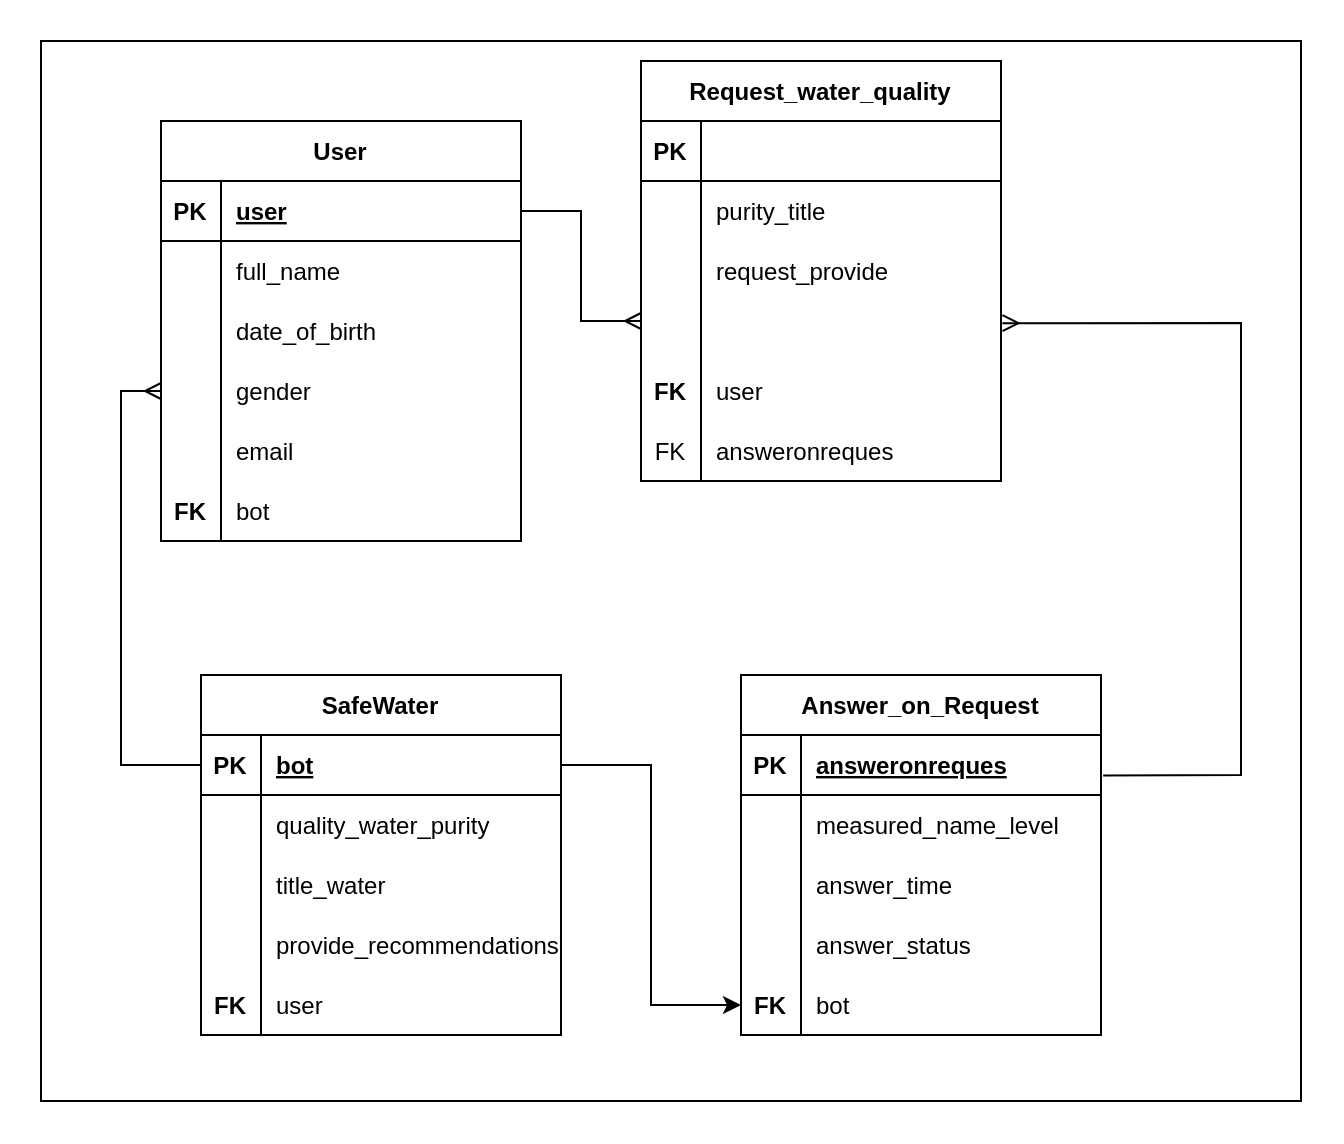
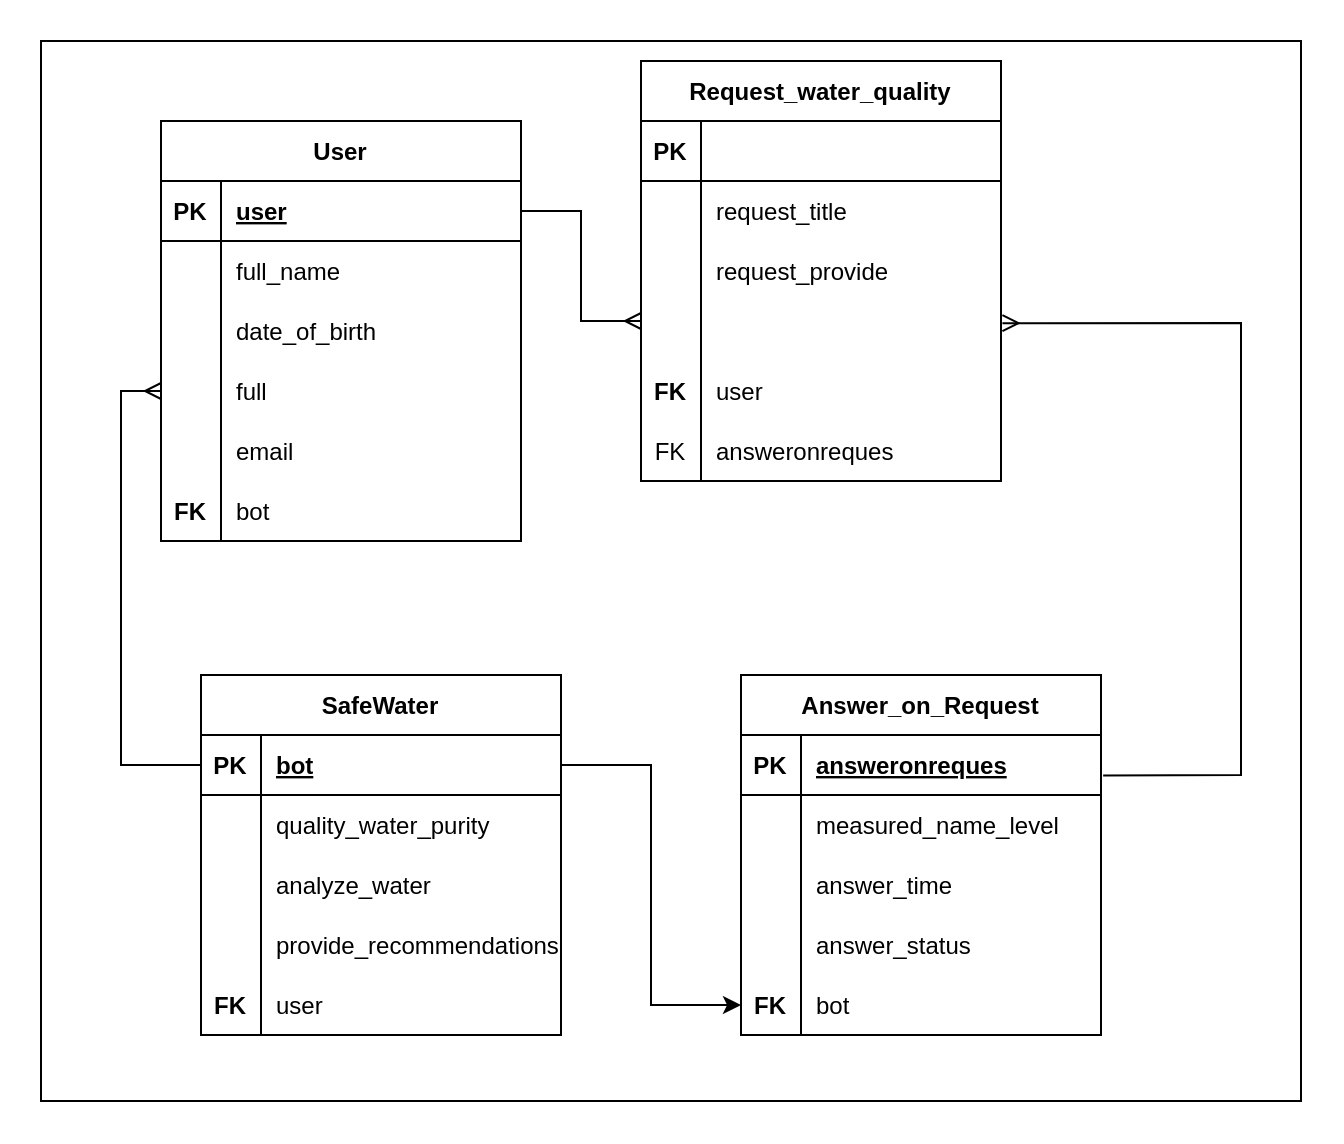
(787, 212) -> (797, 212)
(276, 392) -> (257, 392)
(344, 886) -> (360, 886)
